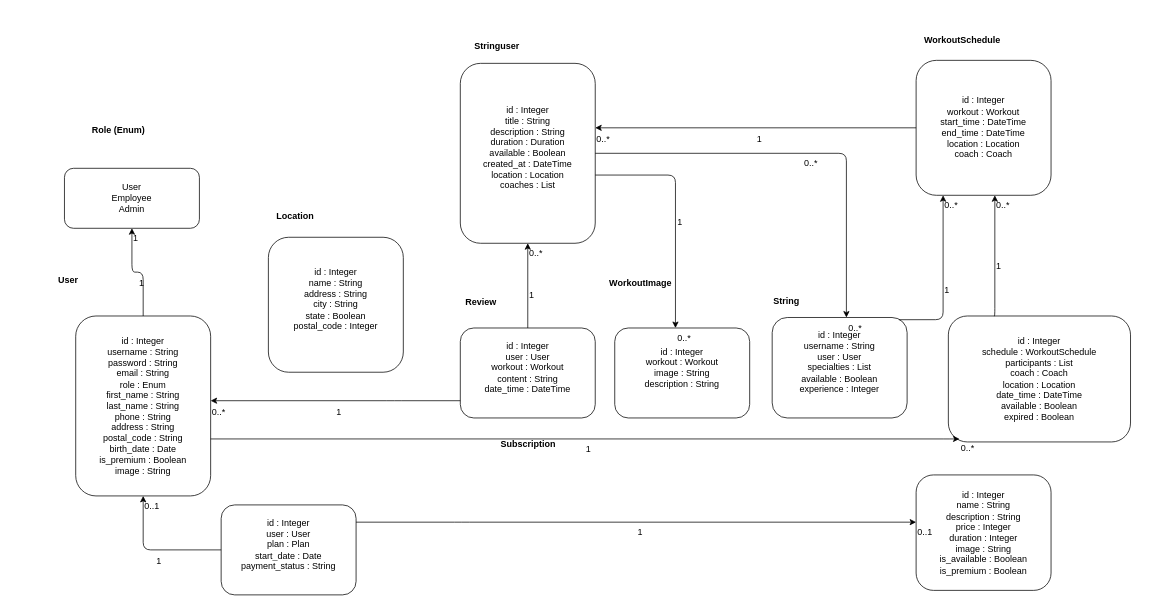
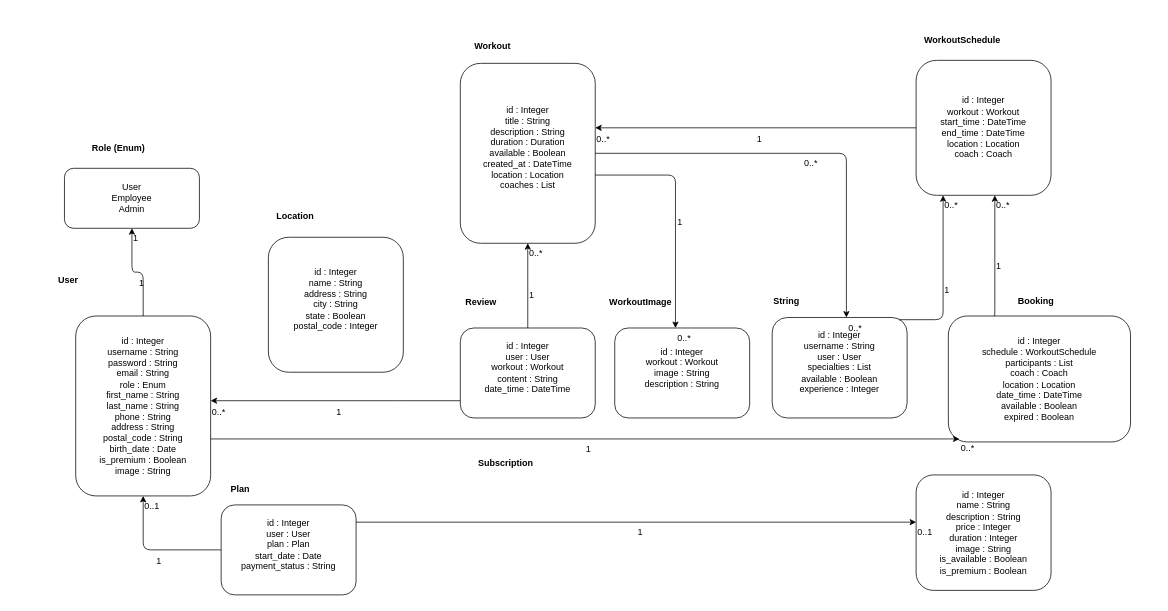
(498, 47) -> (492, 47)
(158, 131) -> (158, 150)
(675, 285) -> (675, 303)
none -> (1084, 302)
(567, 445) -> (544, 464)
none -> (297, 490)
